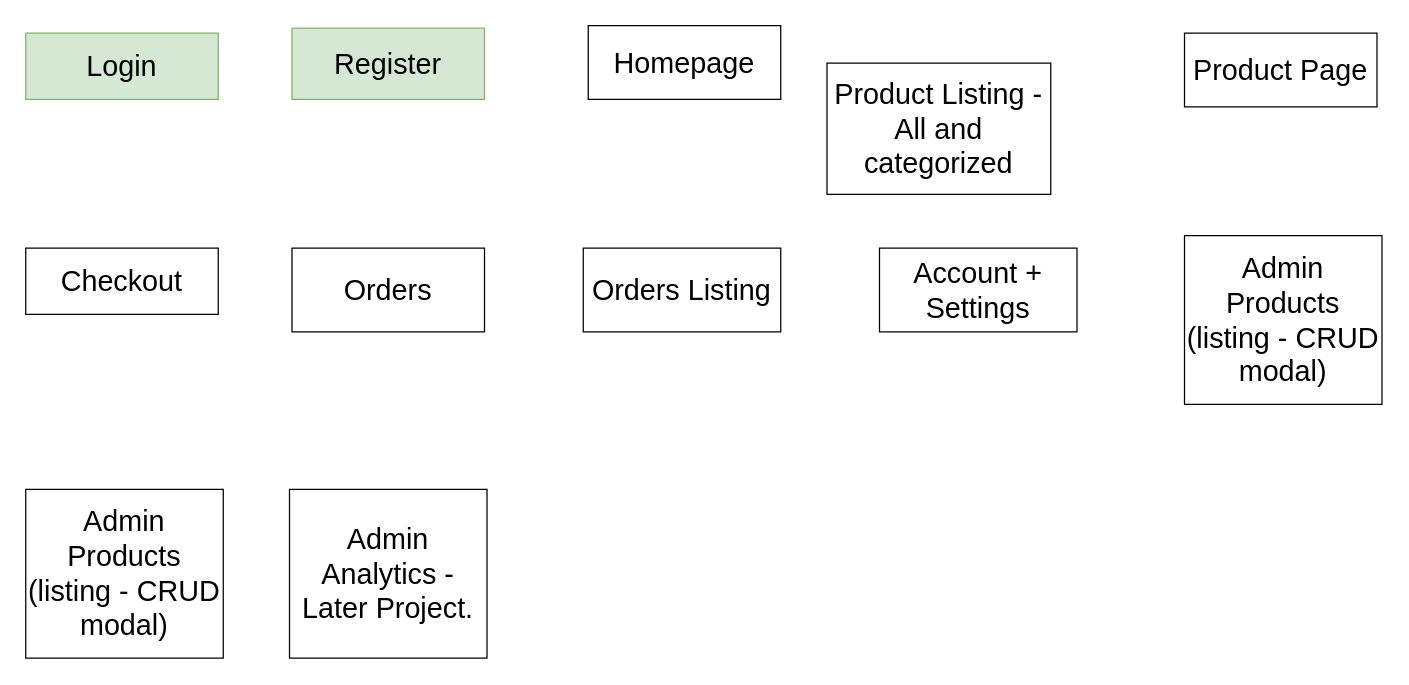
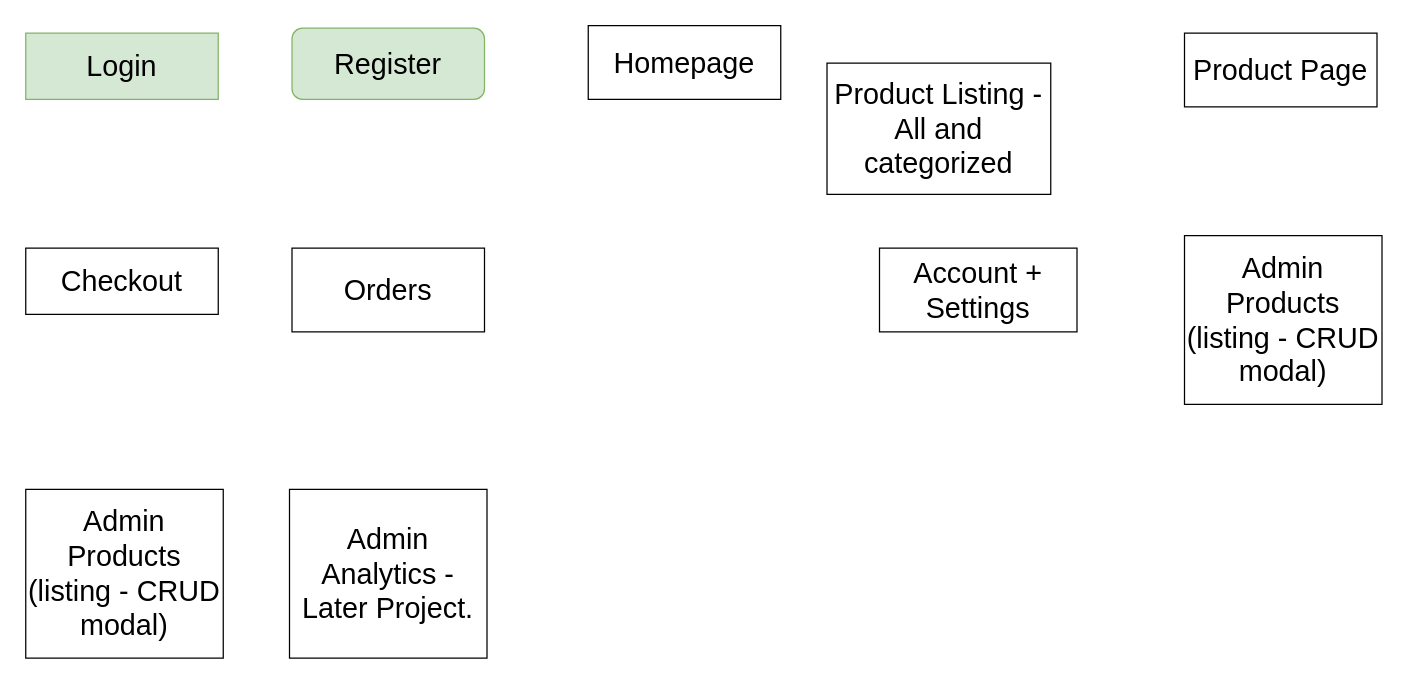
(388, 64) -> (388, 64)
(682, 290) -> none
